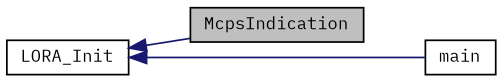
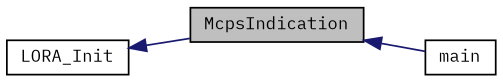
(286, 57) -> (403, 47)
